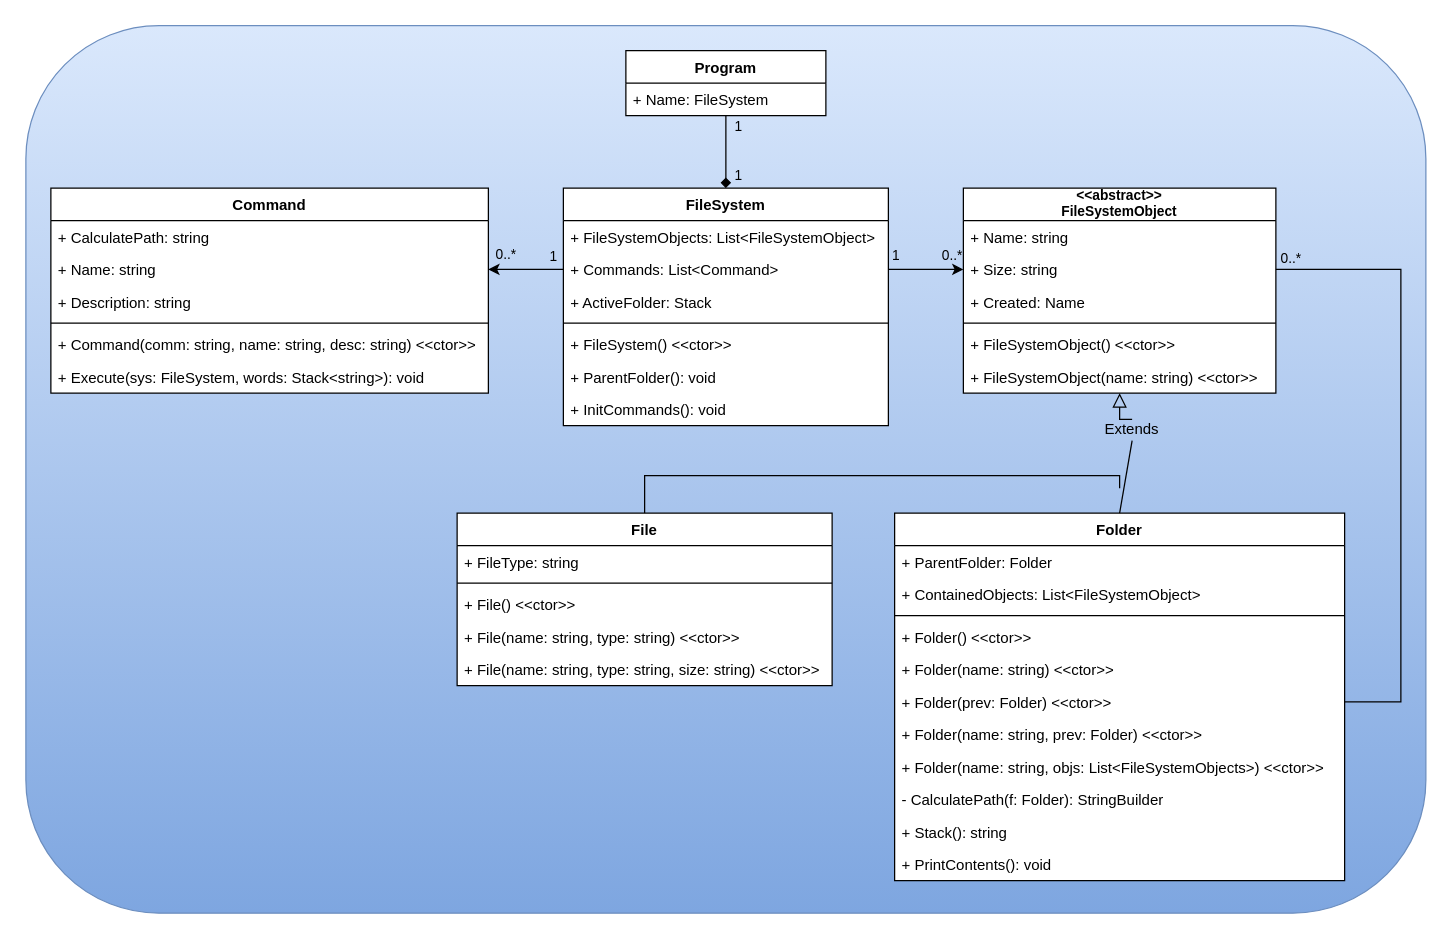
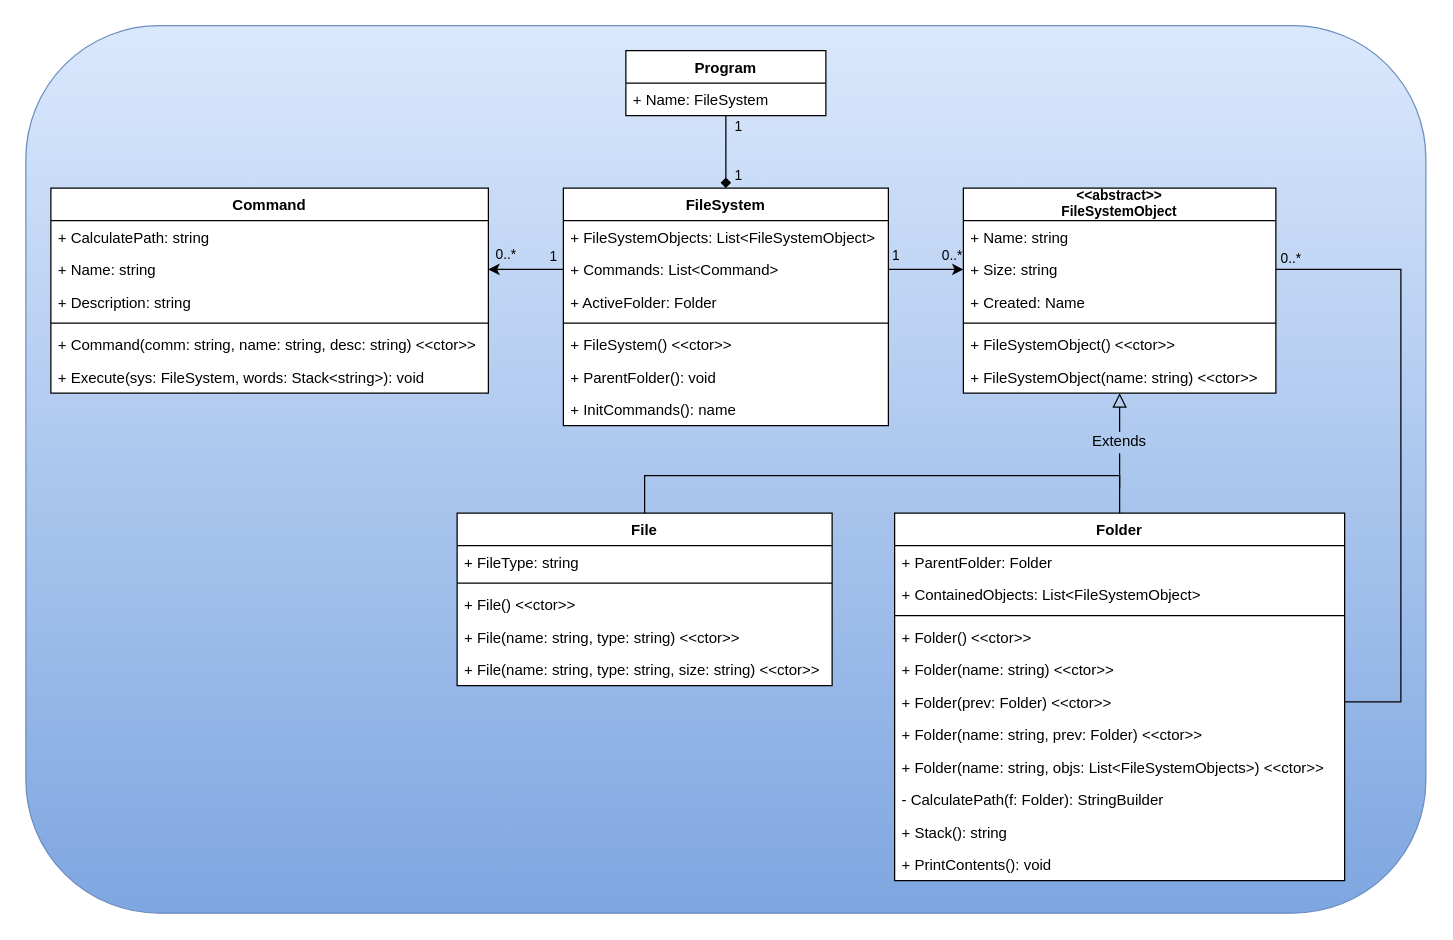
(648, 303) -> (651, 303)
(653, 410) -> (655, 410)
(1132, 430) -> (1119, 443)
